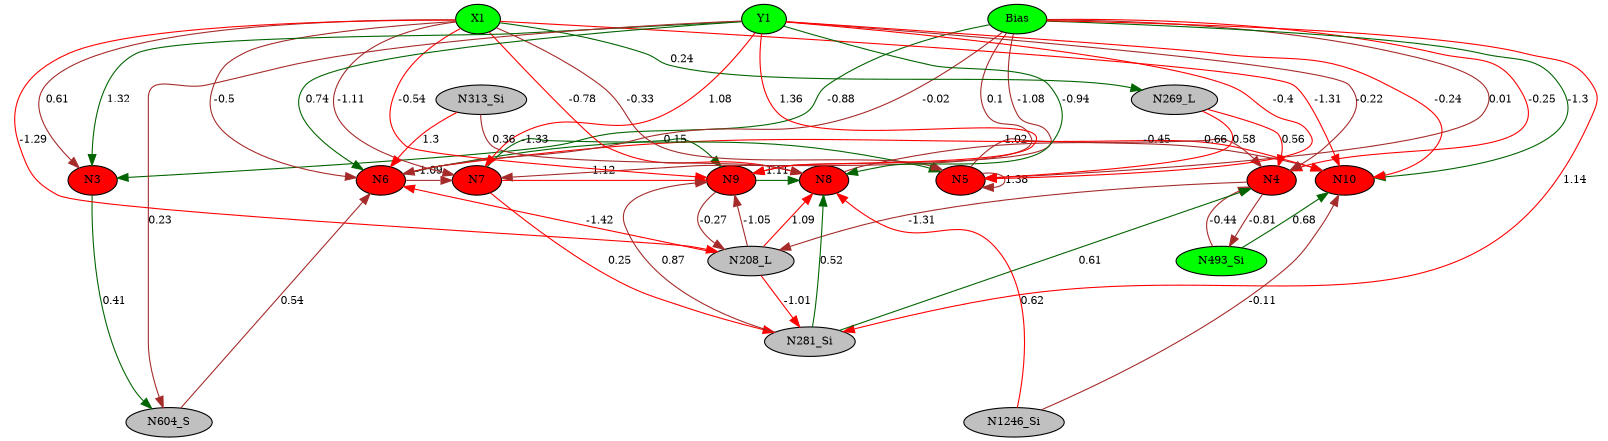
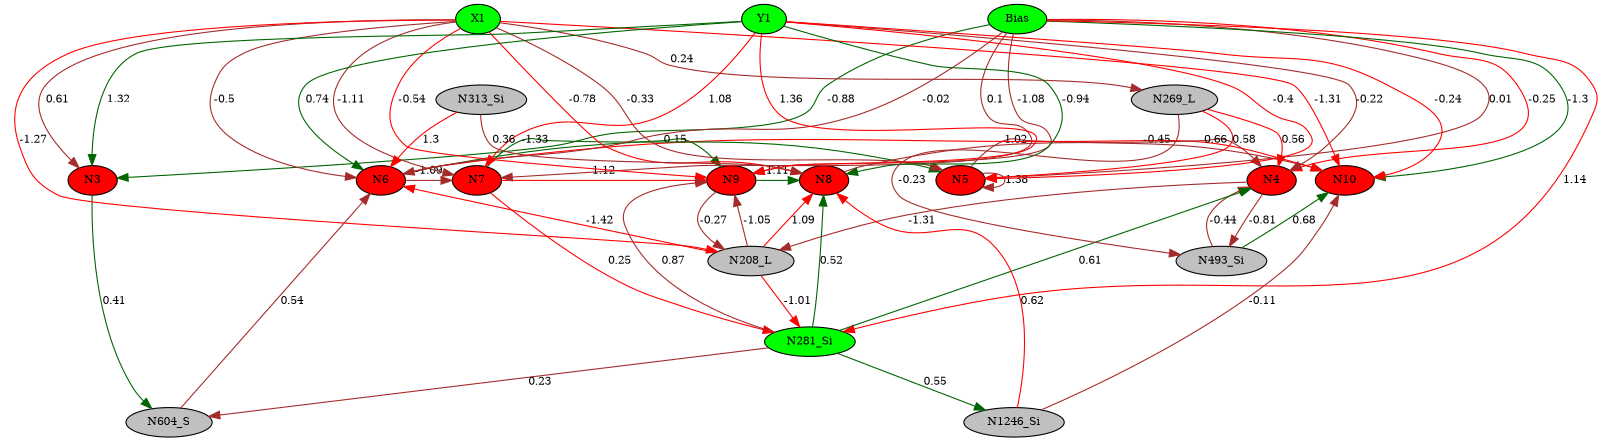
(291, 65) -> (494, 381)
(812, 78) -> (812, 78)
(33, 140) -> (33, 140)
none -> (892, 178)
(1221, 261) -> (1221, 261)
(810, 342) -> (810, 342)
none -> (907, 380)
